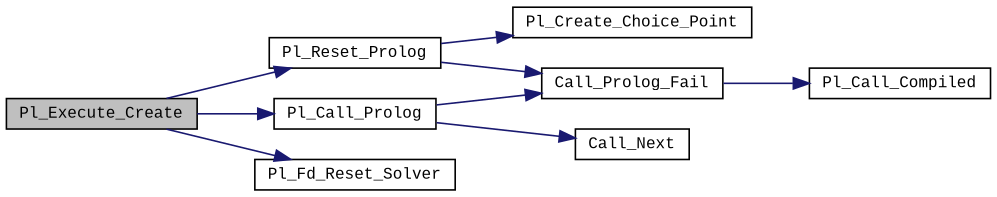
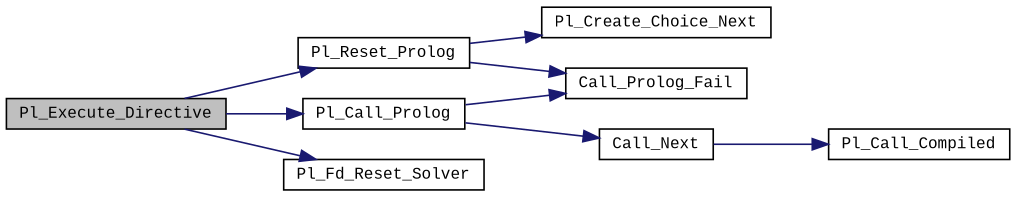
(632, 22) -> (656, 22)
(758, 83) -> (763, 144)
(102, 114) -> (116, 114)
